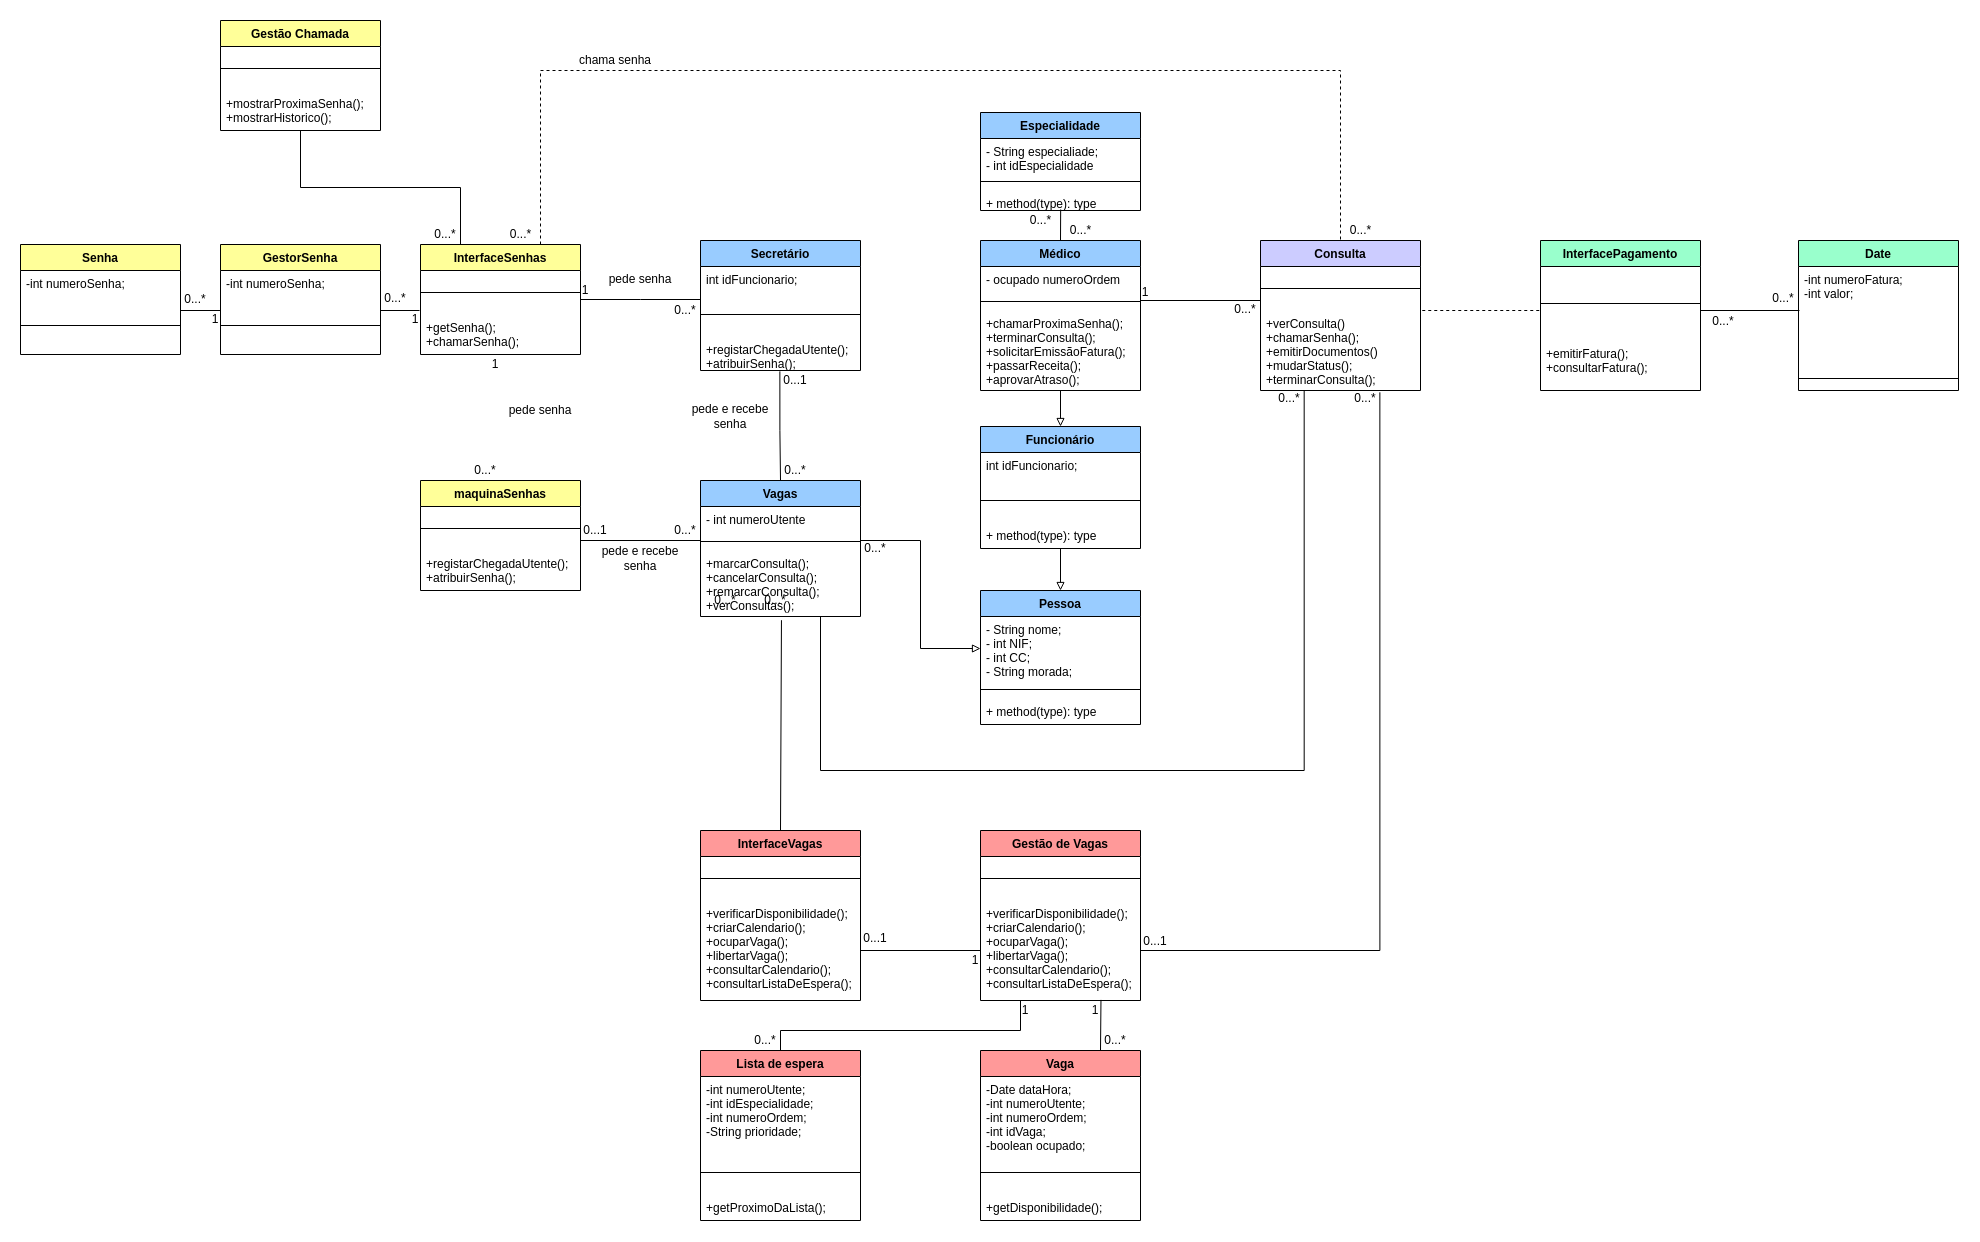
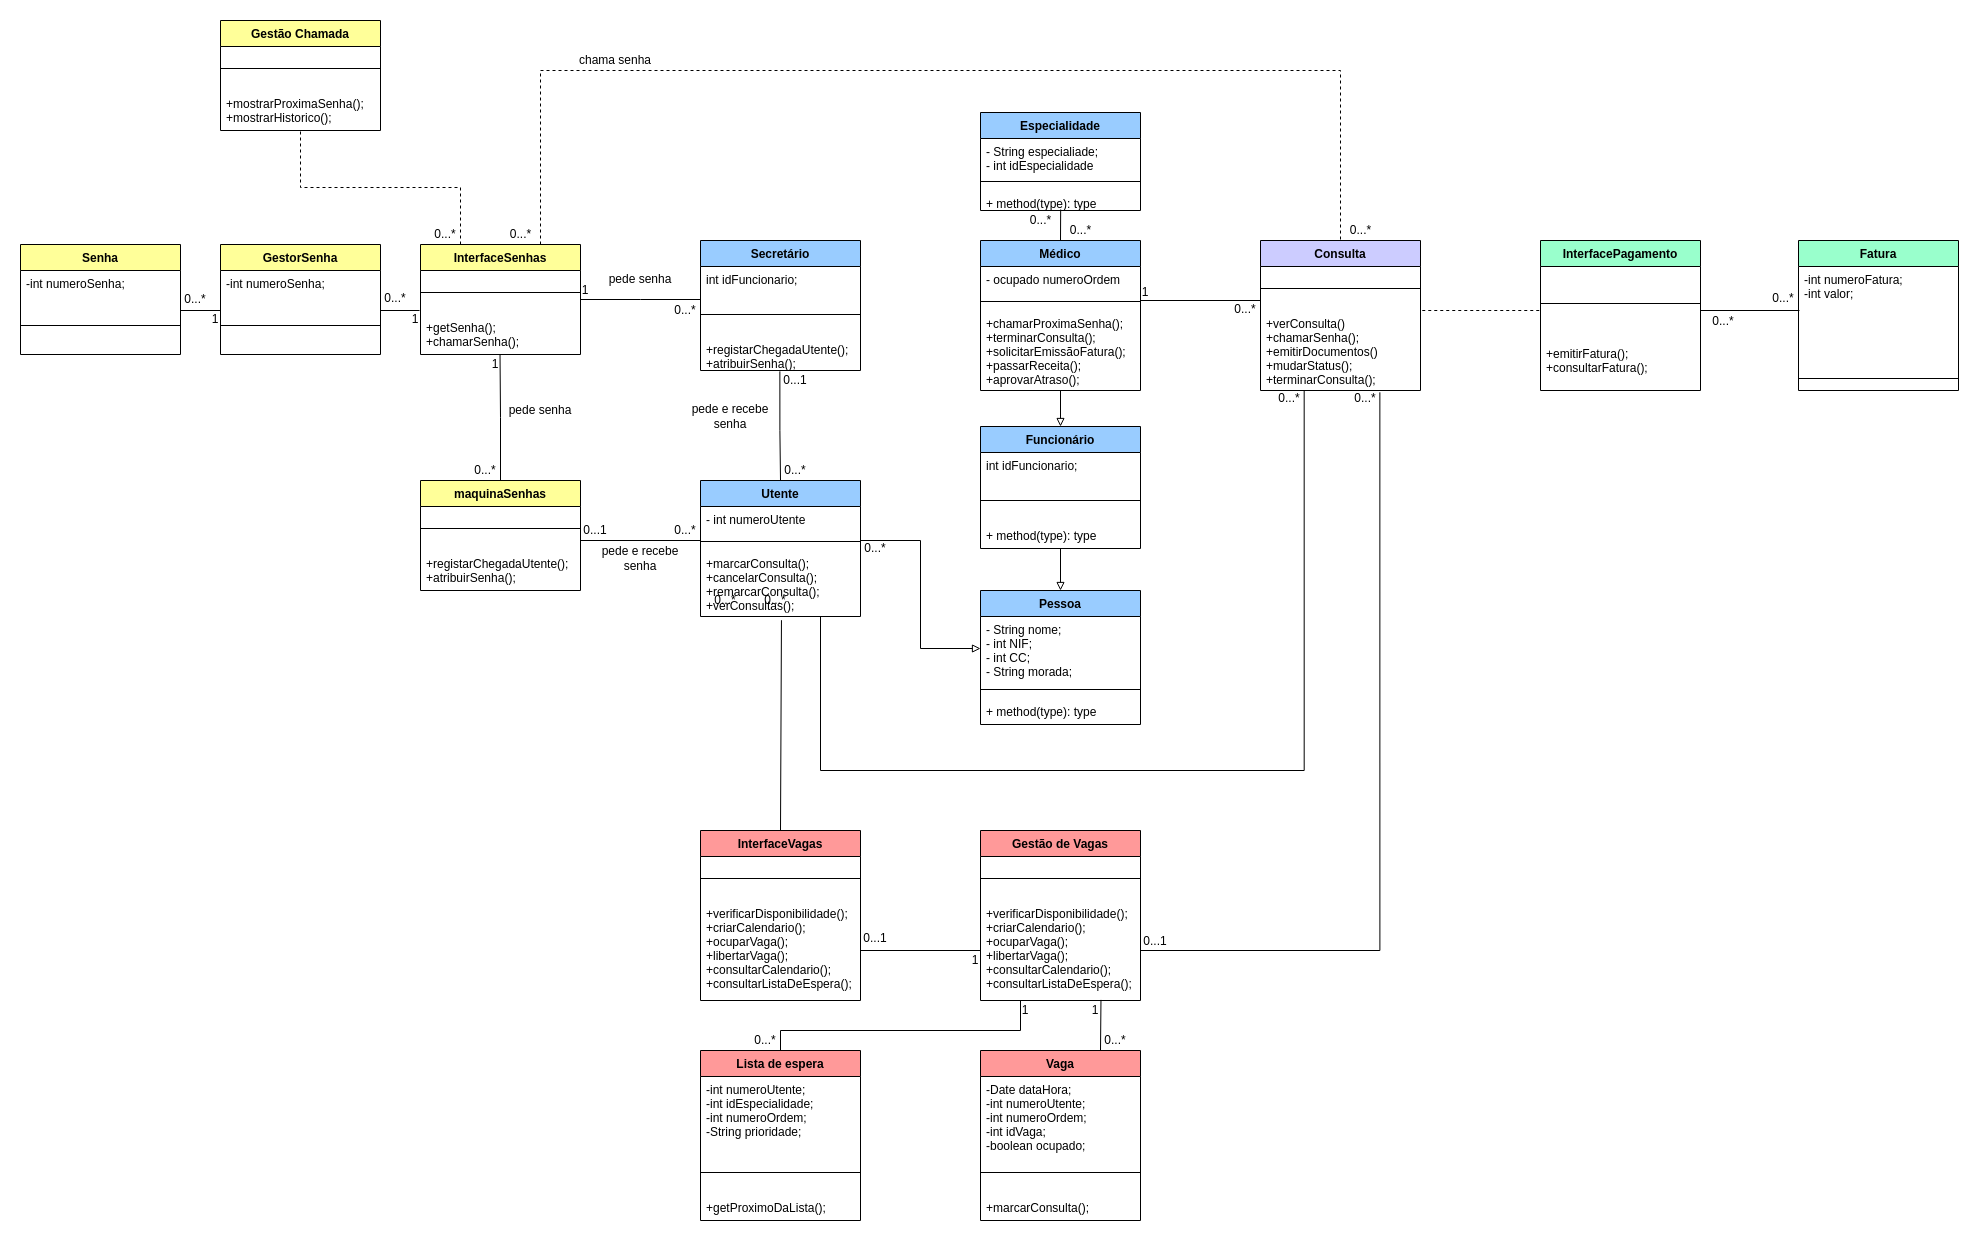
(381, 188) -> (381, 188)
(1878, 254) -> (1878, 254)
none -> (501, 419)
(780, 494) -> (780, 494)
(1051, 1208) -> (1043, 1208)
